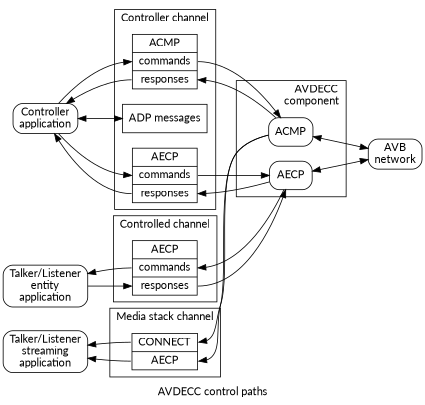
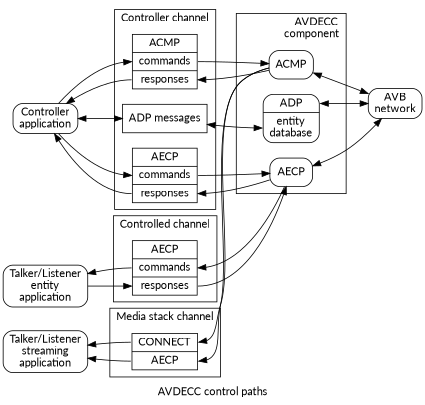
none -> (291, 119)
